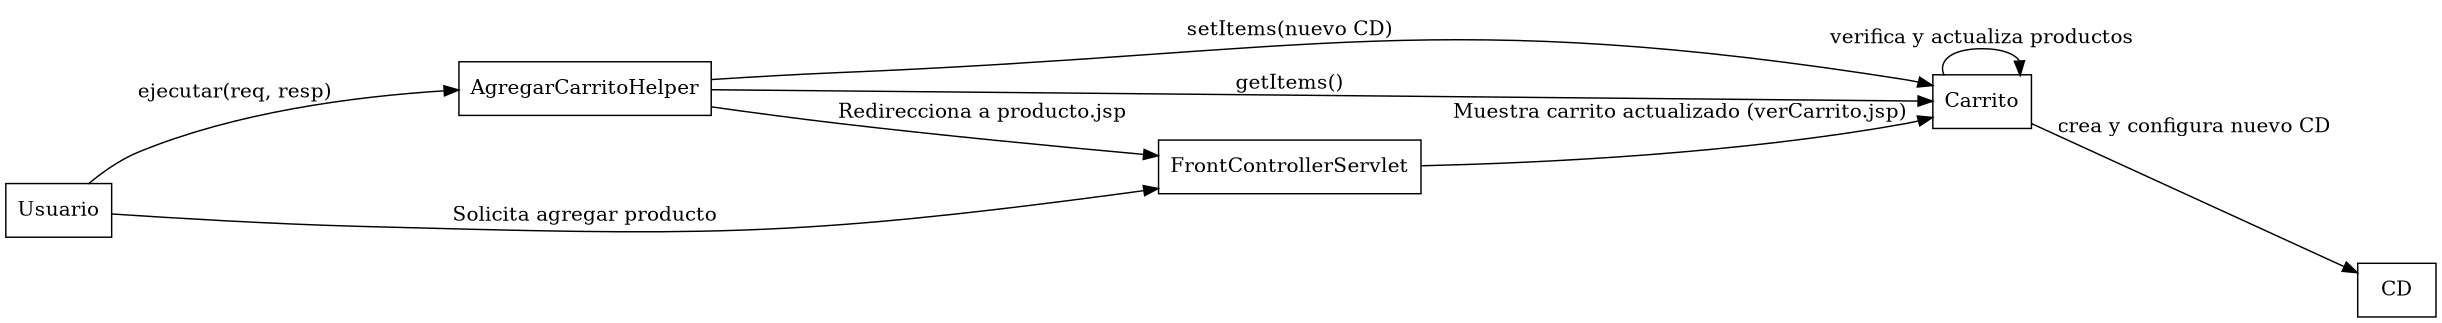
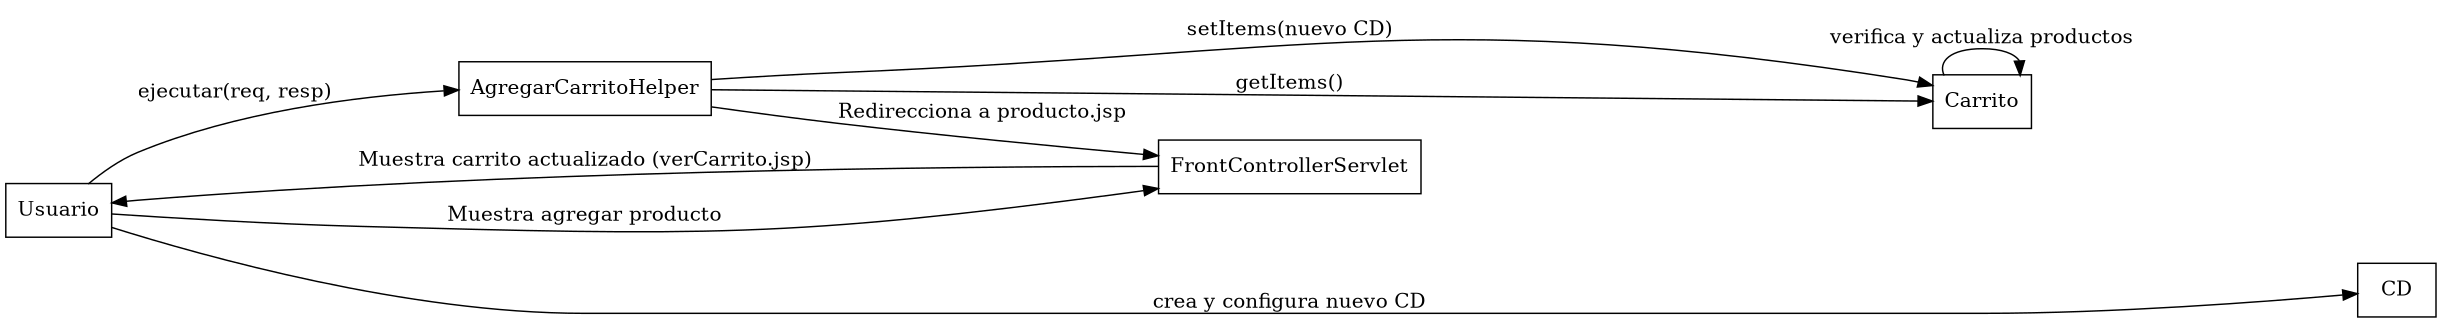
(1671, 153) -> (642, 174)
(2188, 195) -> (1223, 313)
(585, 215) -> (585, 215)
